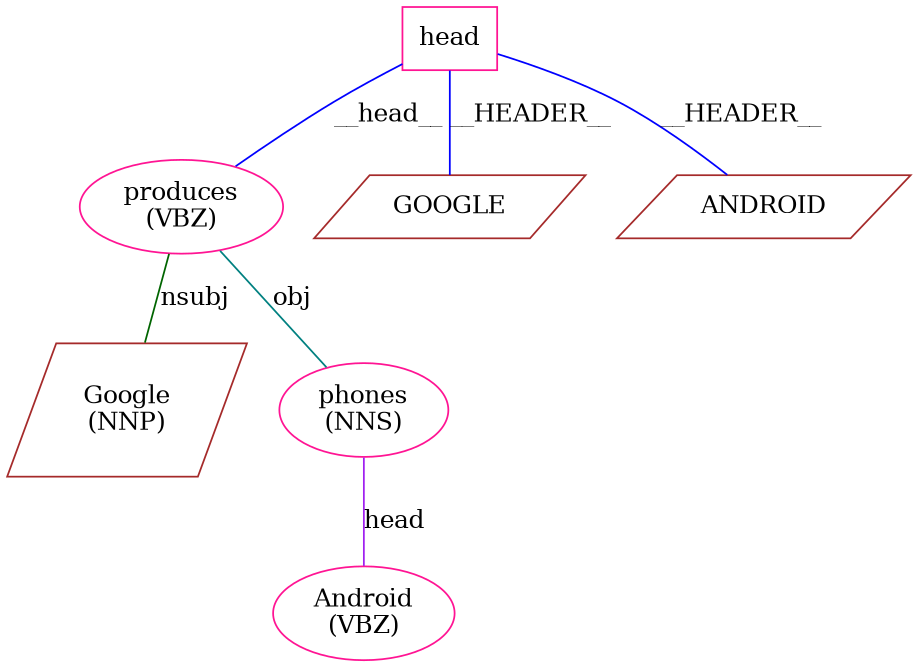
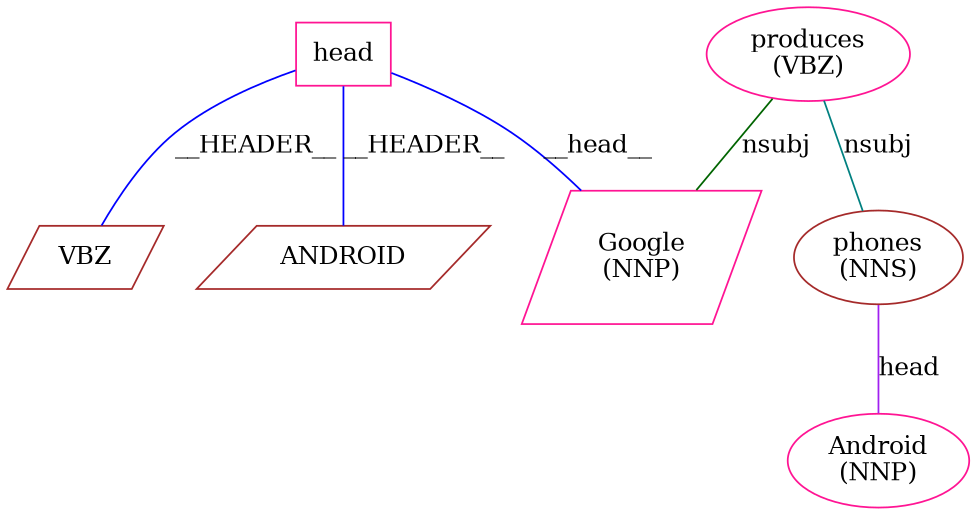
(317, 112) -> (493, 121)
(450, 207) -> (86, 257)
(292, 299) -> (878, 146)
(127, 410) -> (642, 257)
(364, 410) -> (878, 257)
(364, 613) -> (878, 461)
